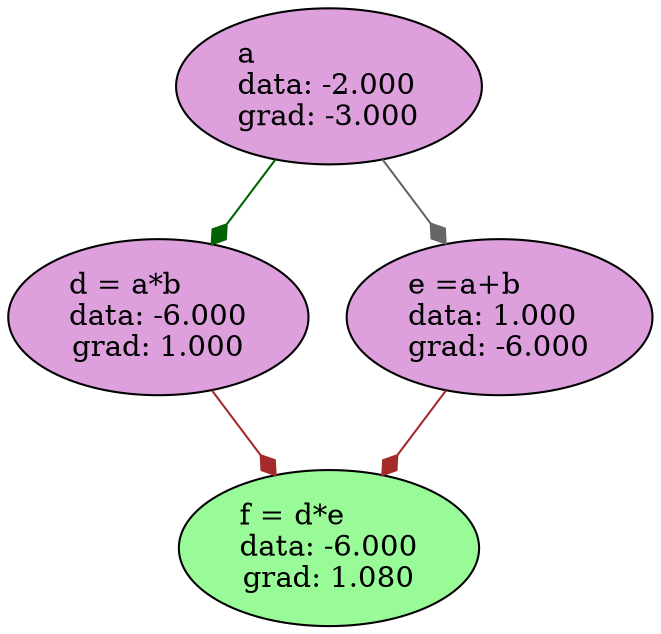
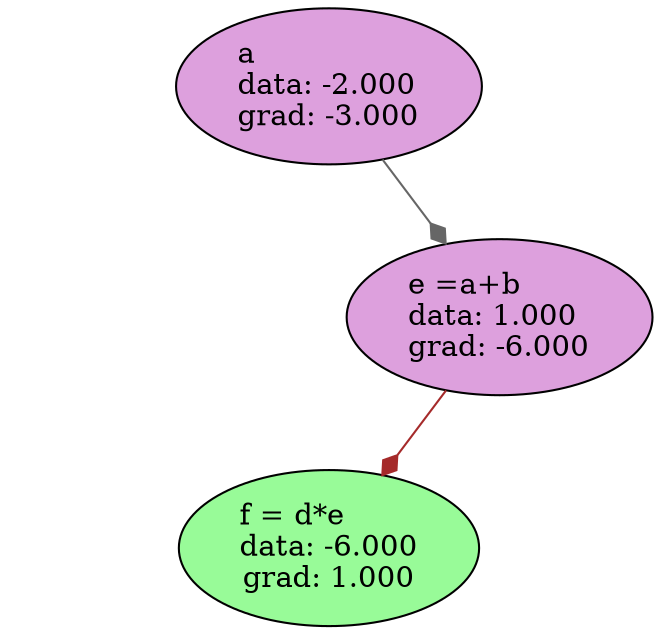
(158, 317) -> none
(329, 548) -> (329, 548)
